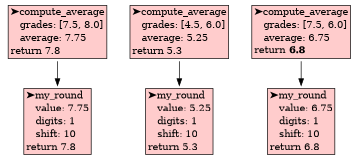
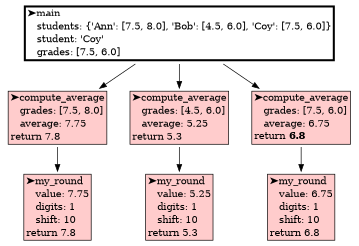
none -> (179, 33)
